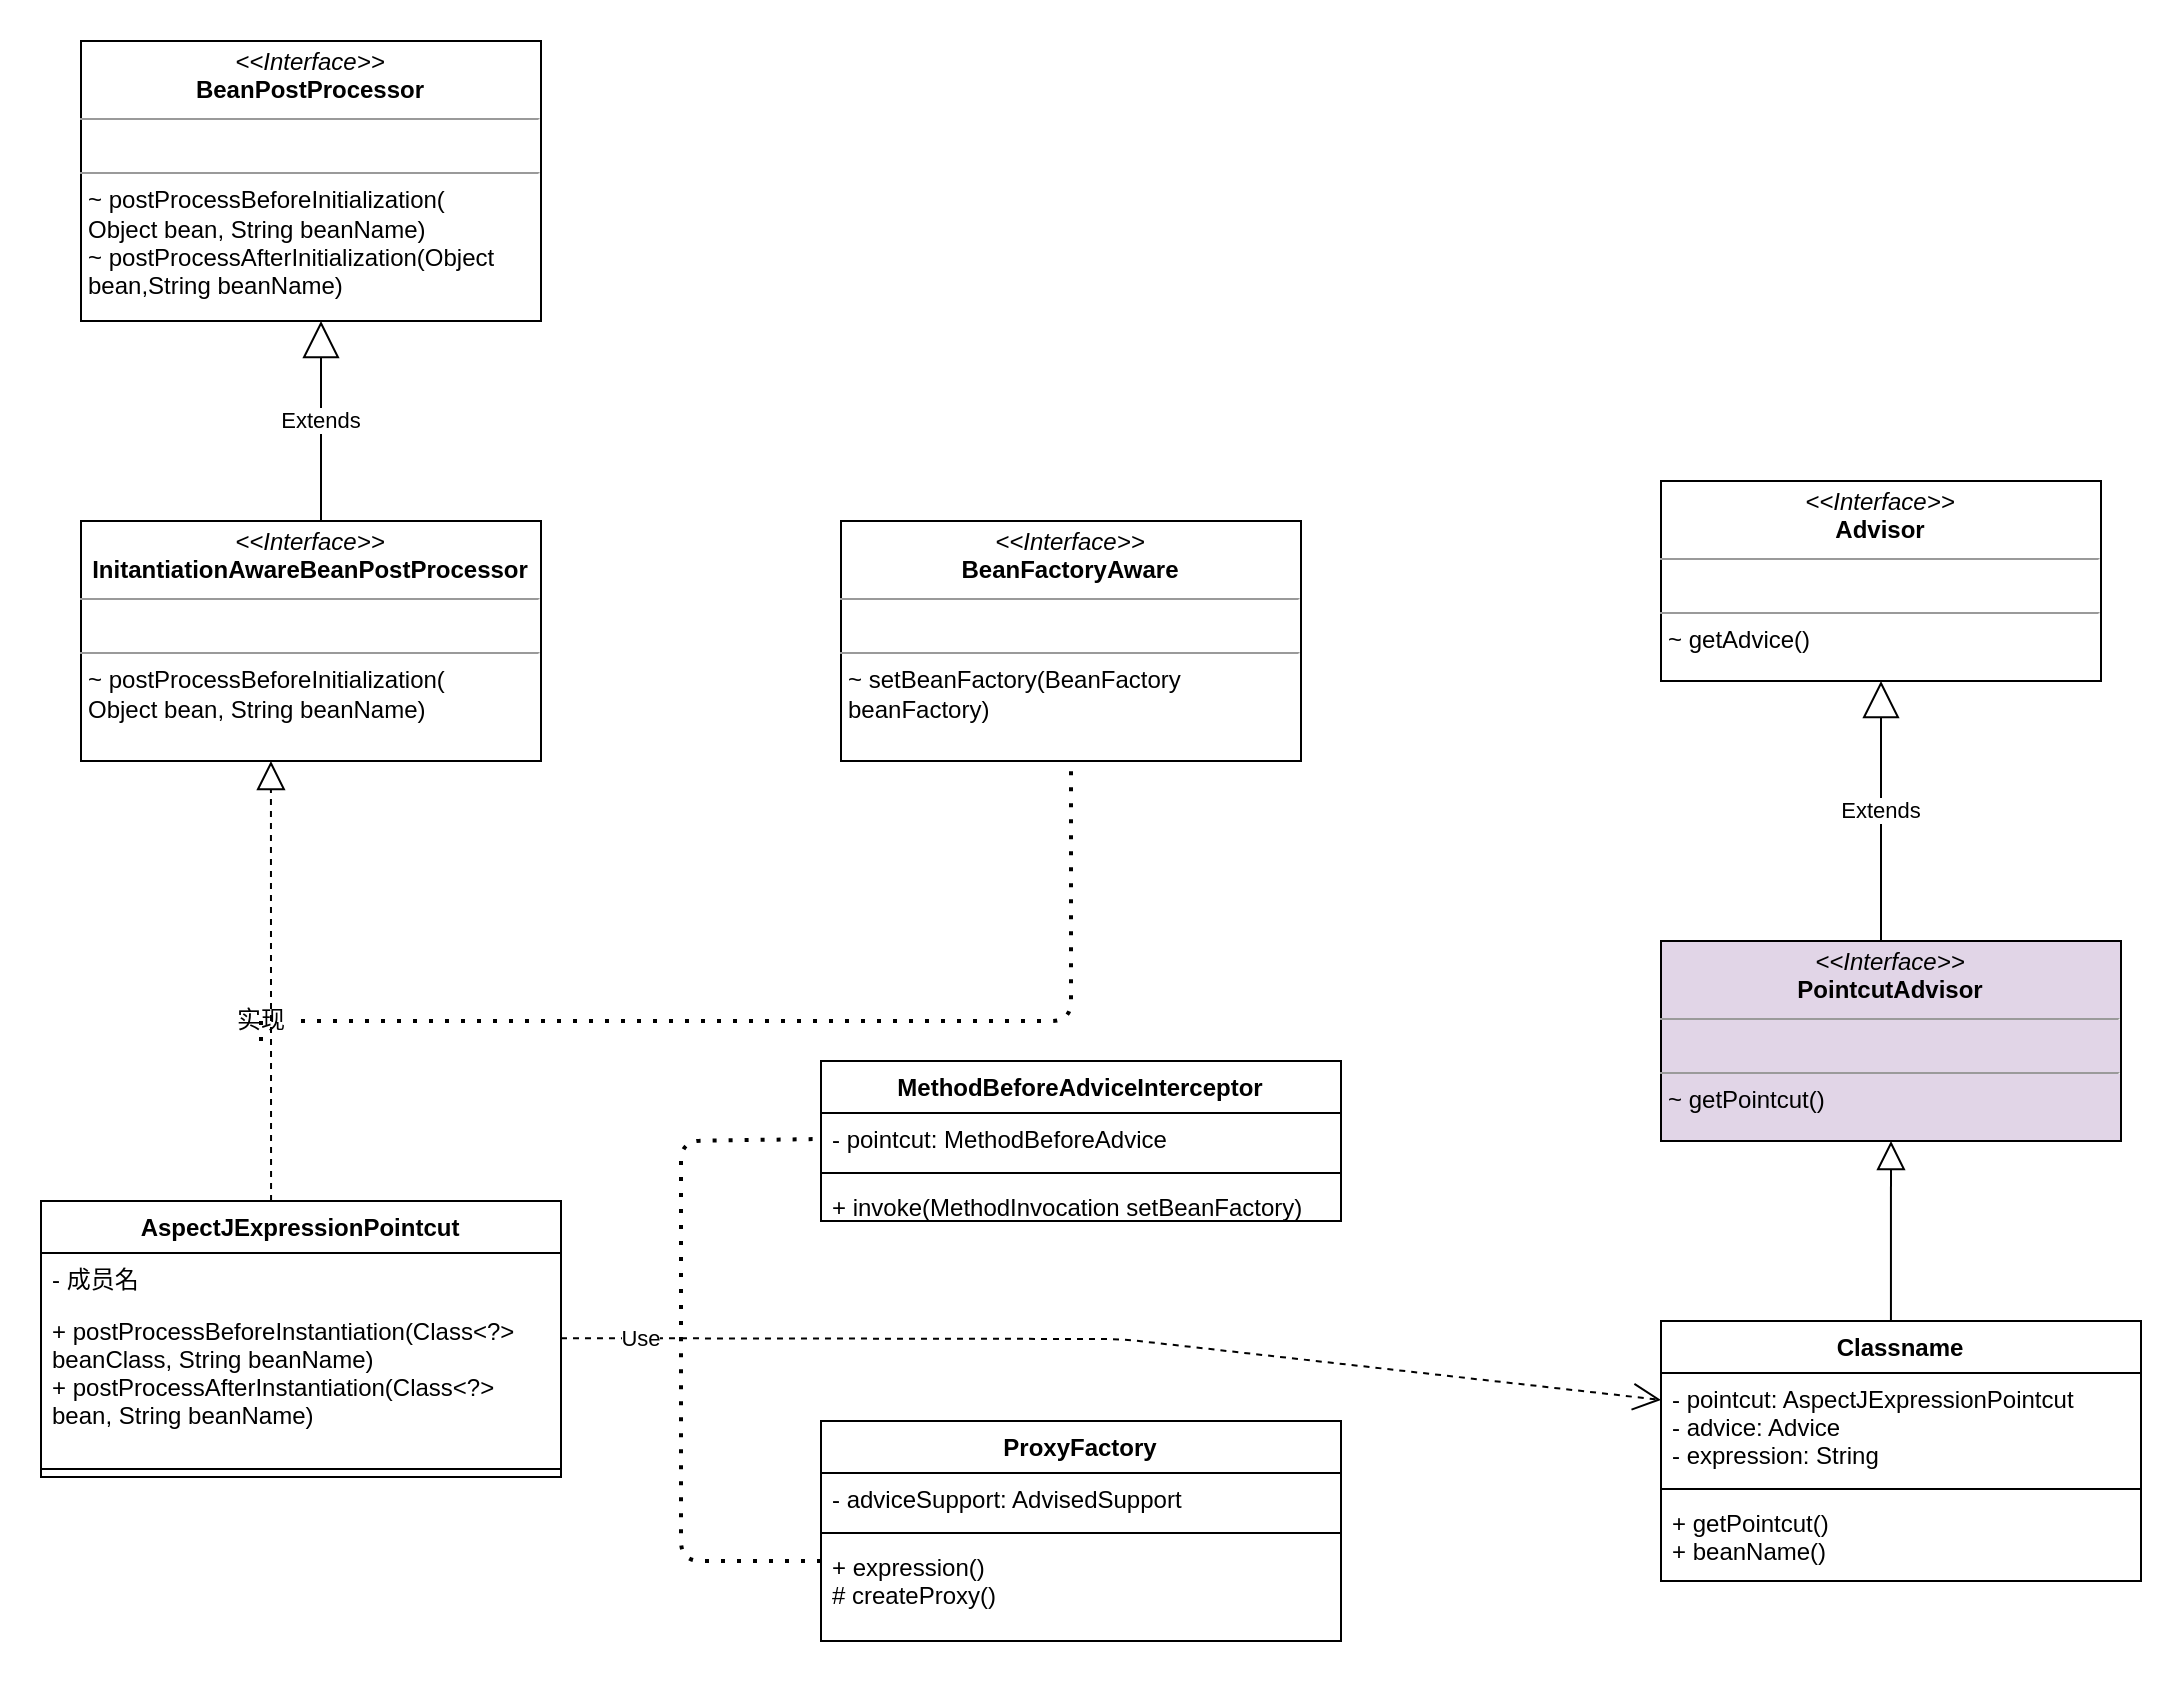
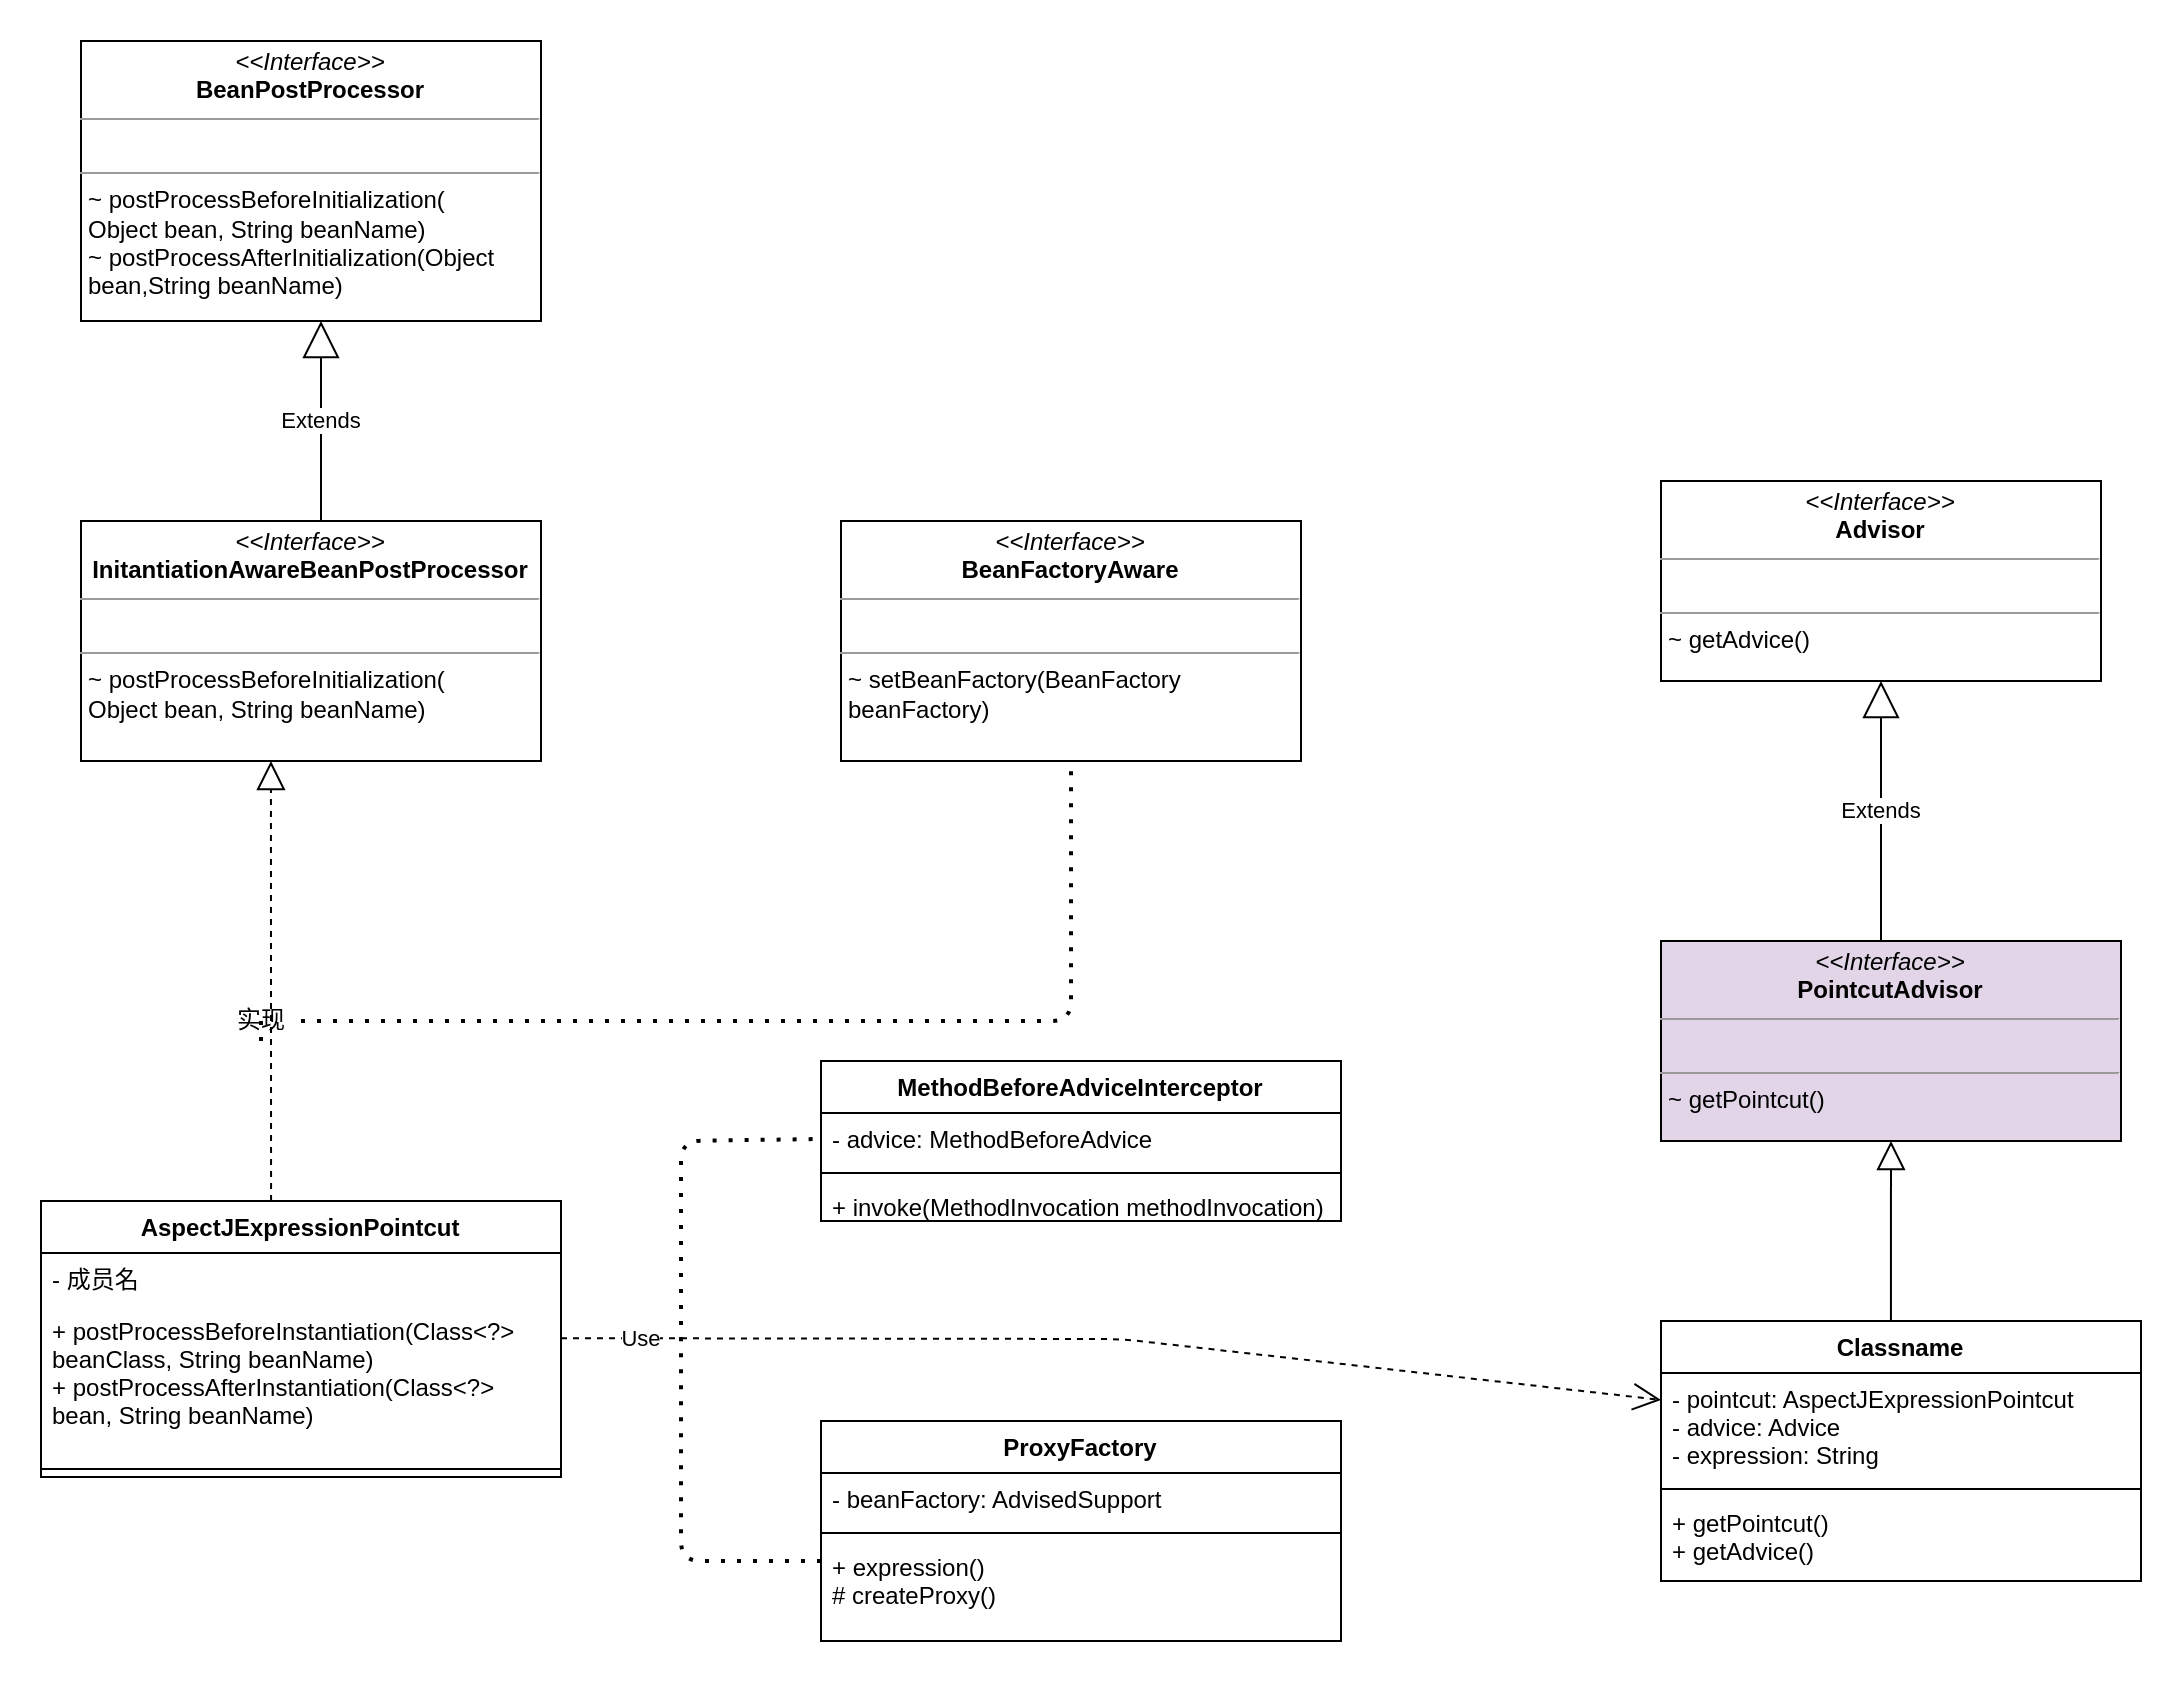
(1018, 1140) -> (1005, 1140)
(1095, 1208) -> (1105, 1208)
(1025, 1500) -> (1014, 1500)
(1767, 1524) -> (1767, 1524)
